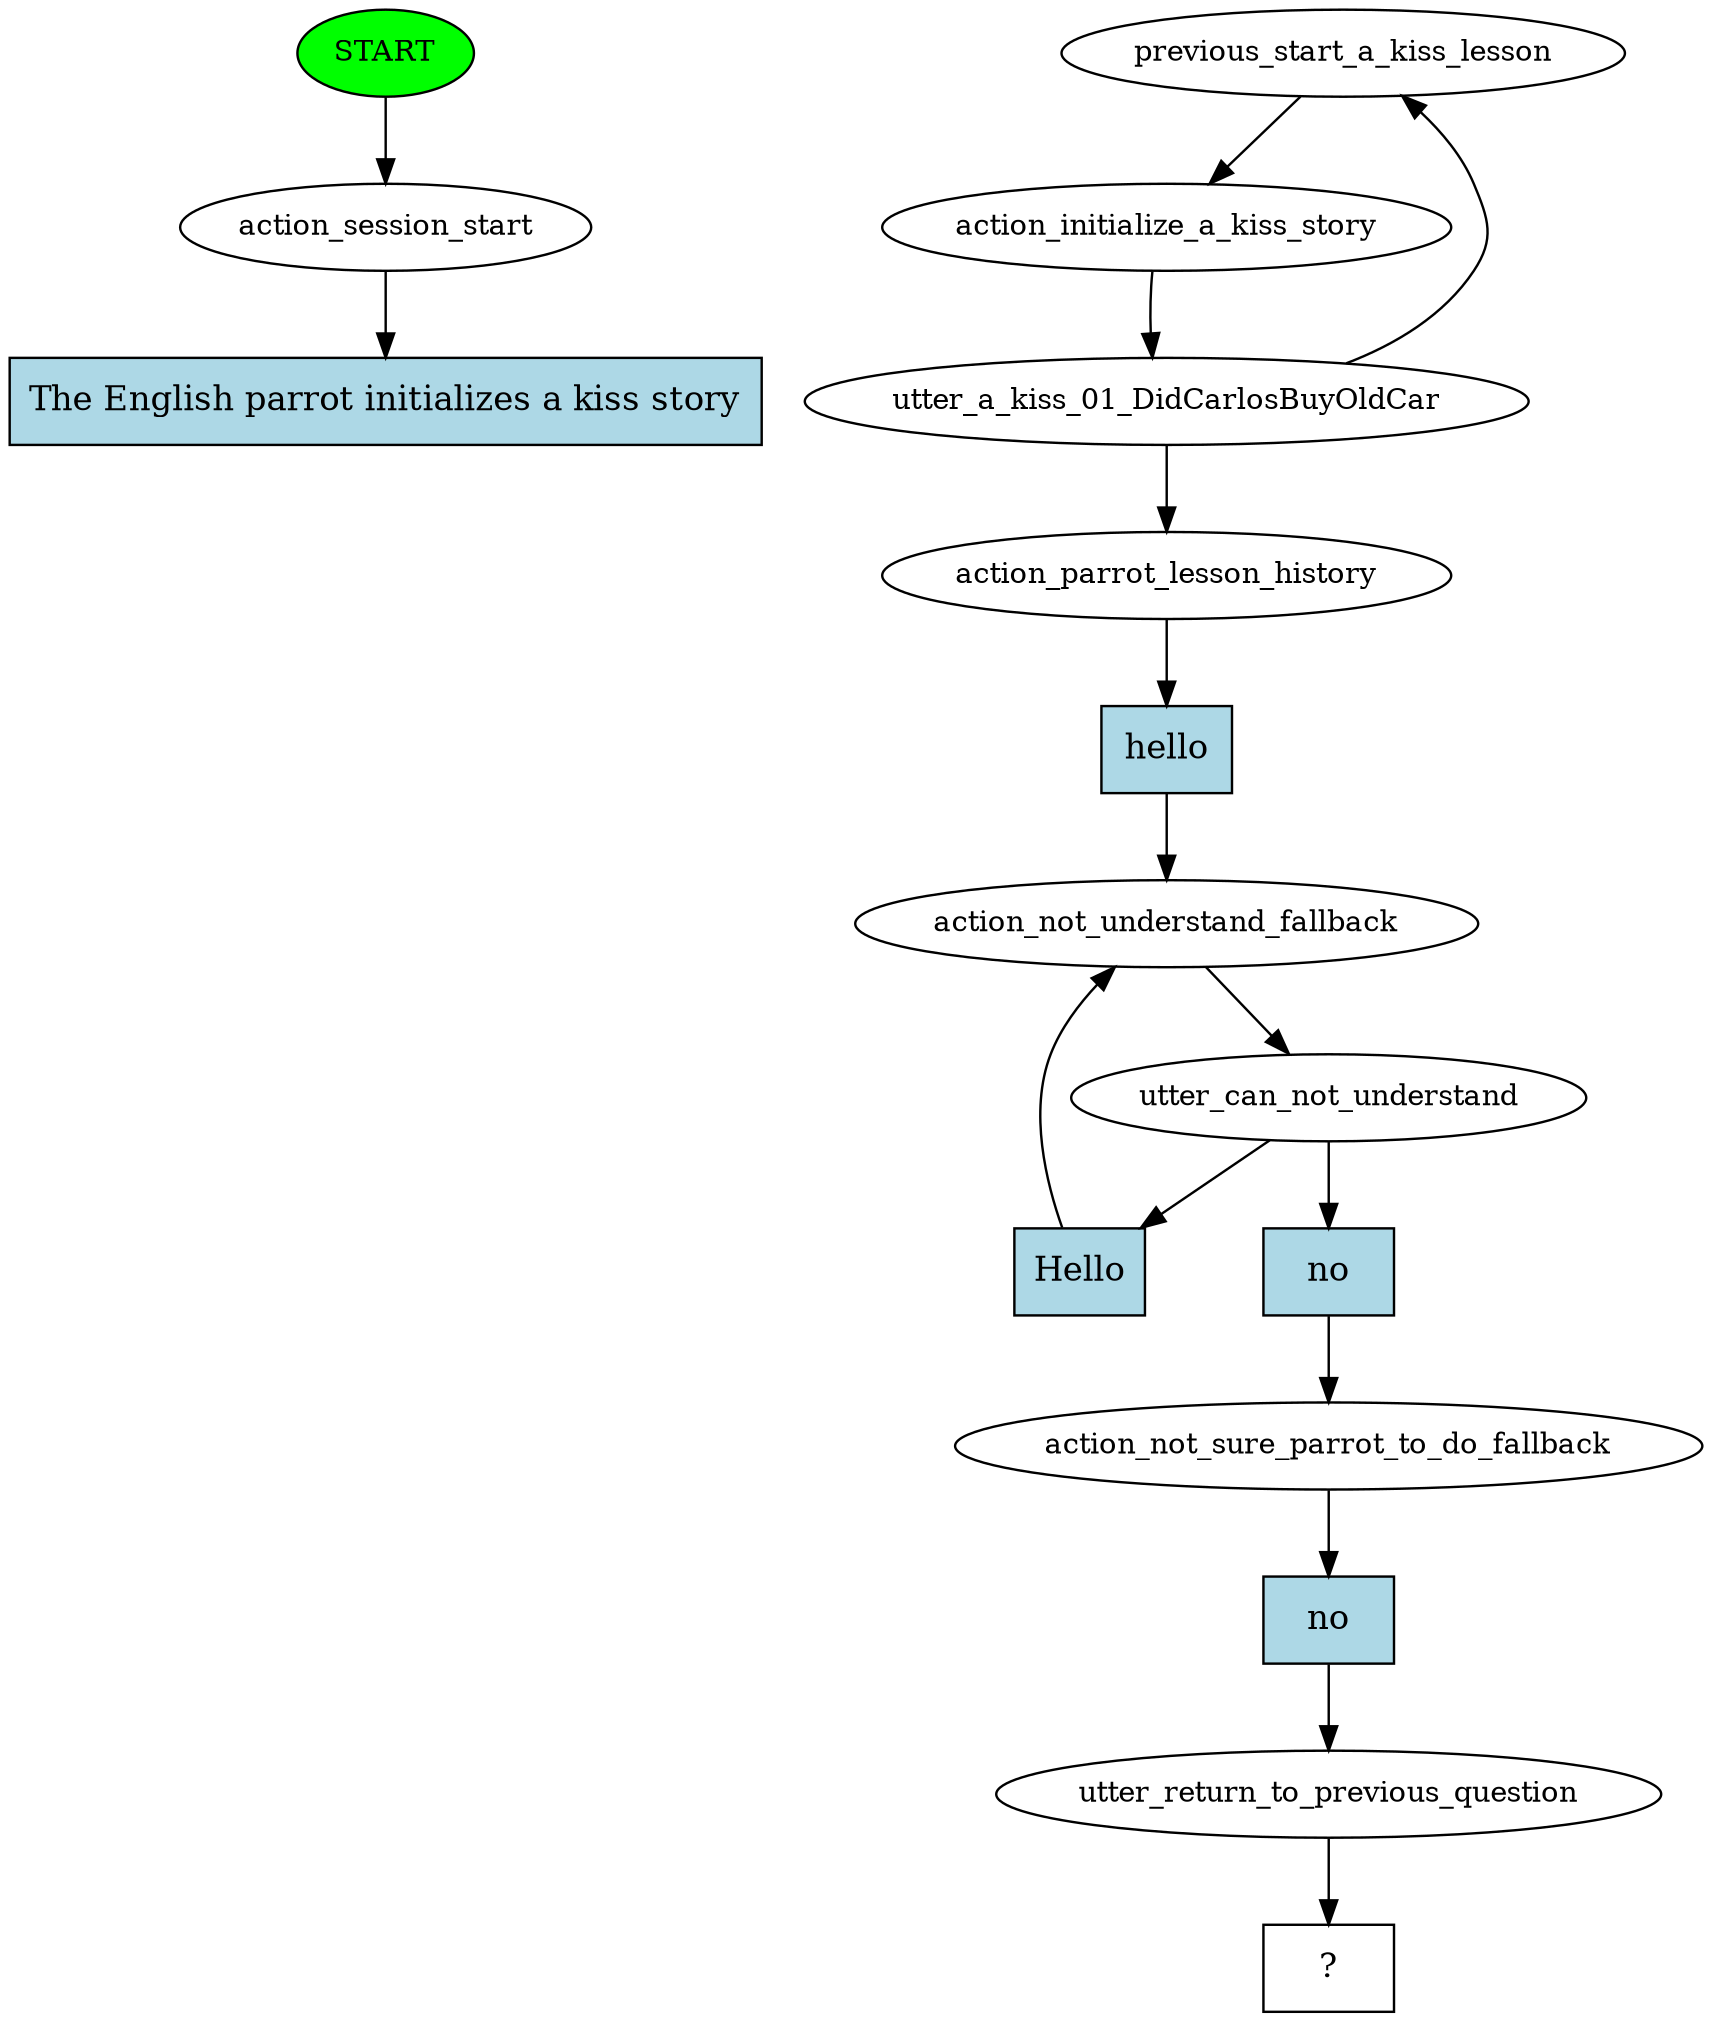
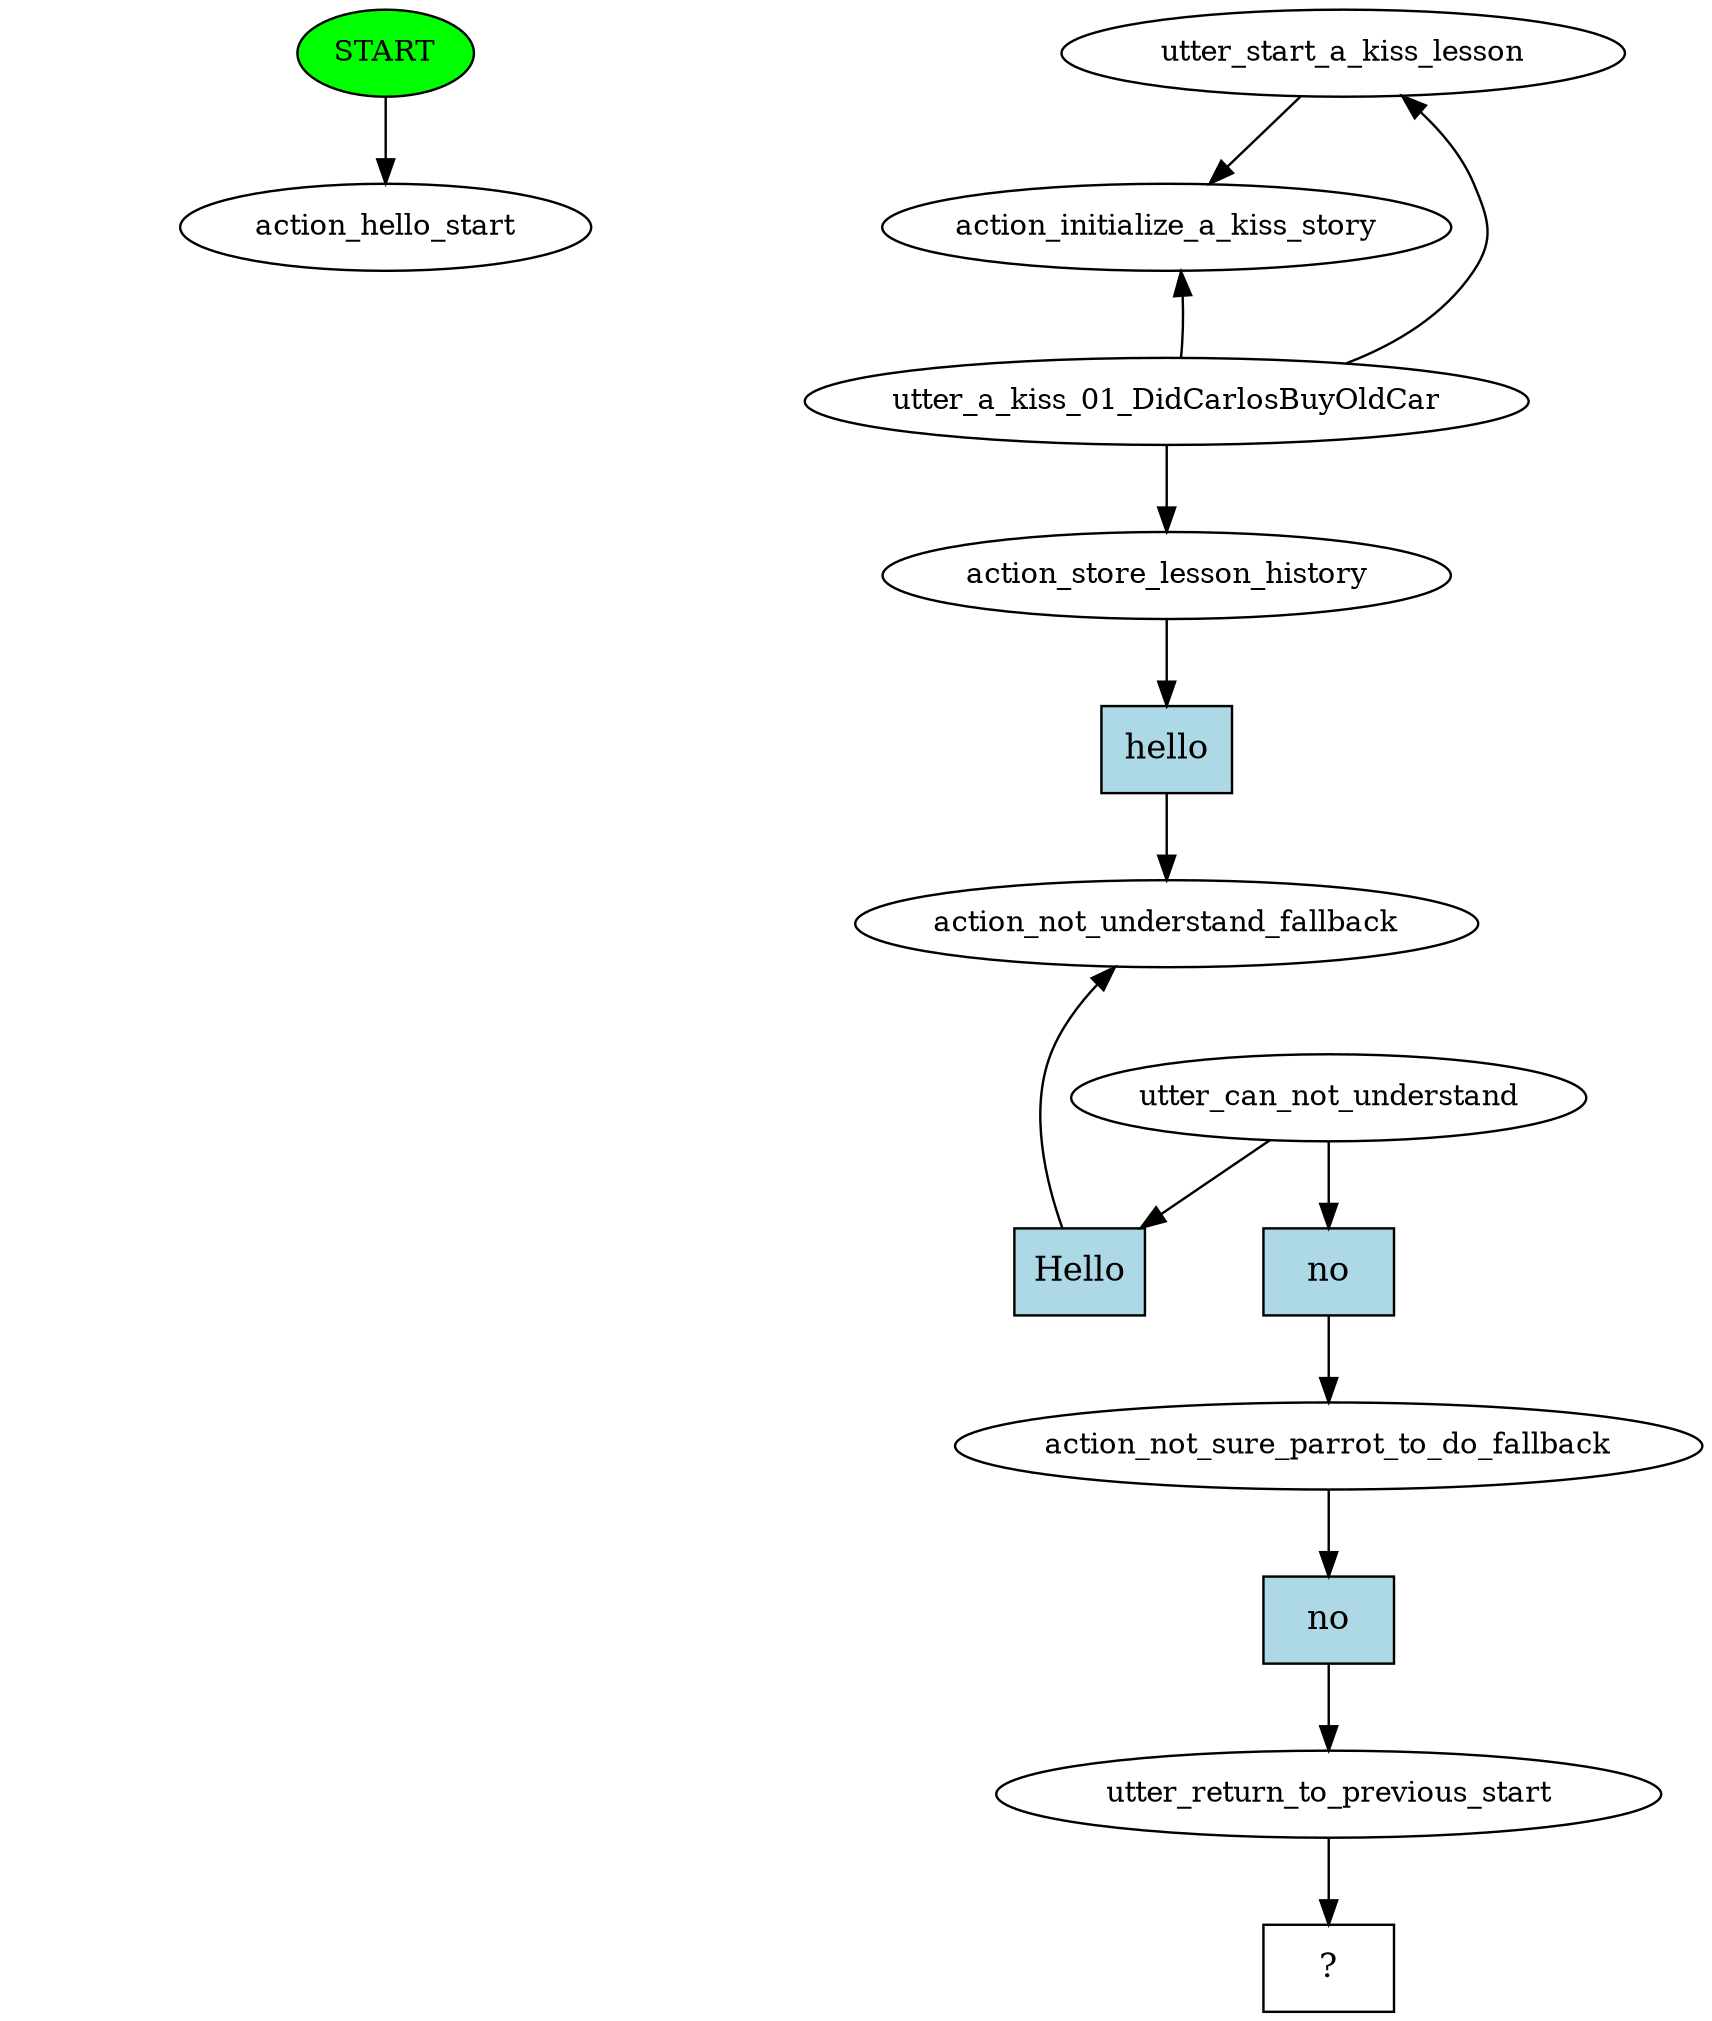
(1343, 53) -> (1343, 53)
(386, 227) -> (386, 227)
(1151, 302) -> (1183, 327)
(386, 401) -> none
(1167, 575) -> (1167, 575)
(1239, 1002) -> none
(1329, 1794) -> (1329, 1794)
